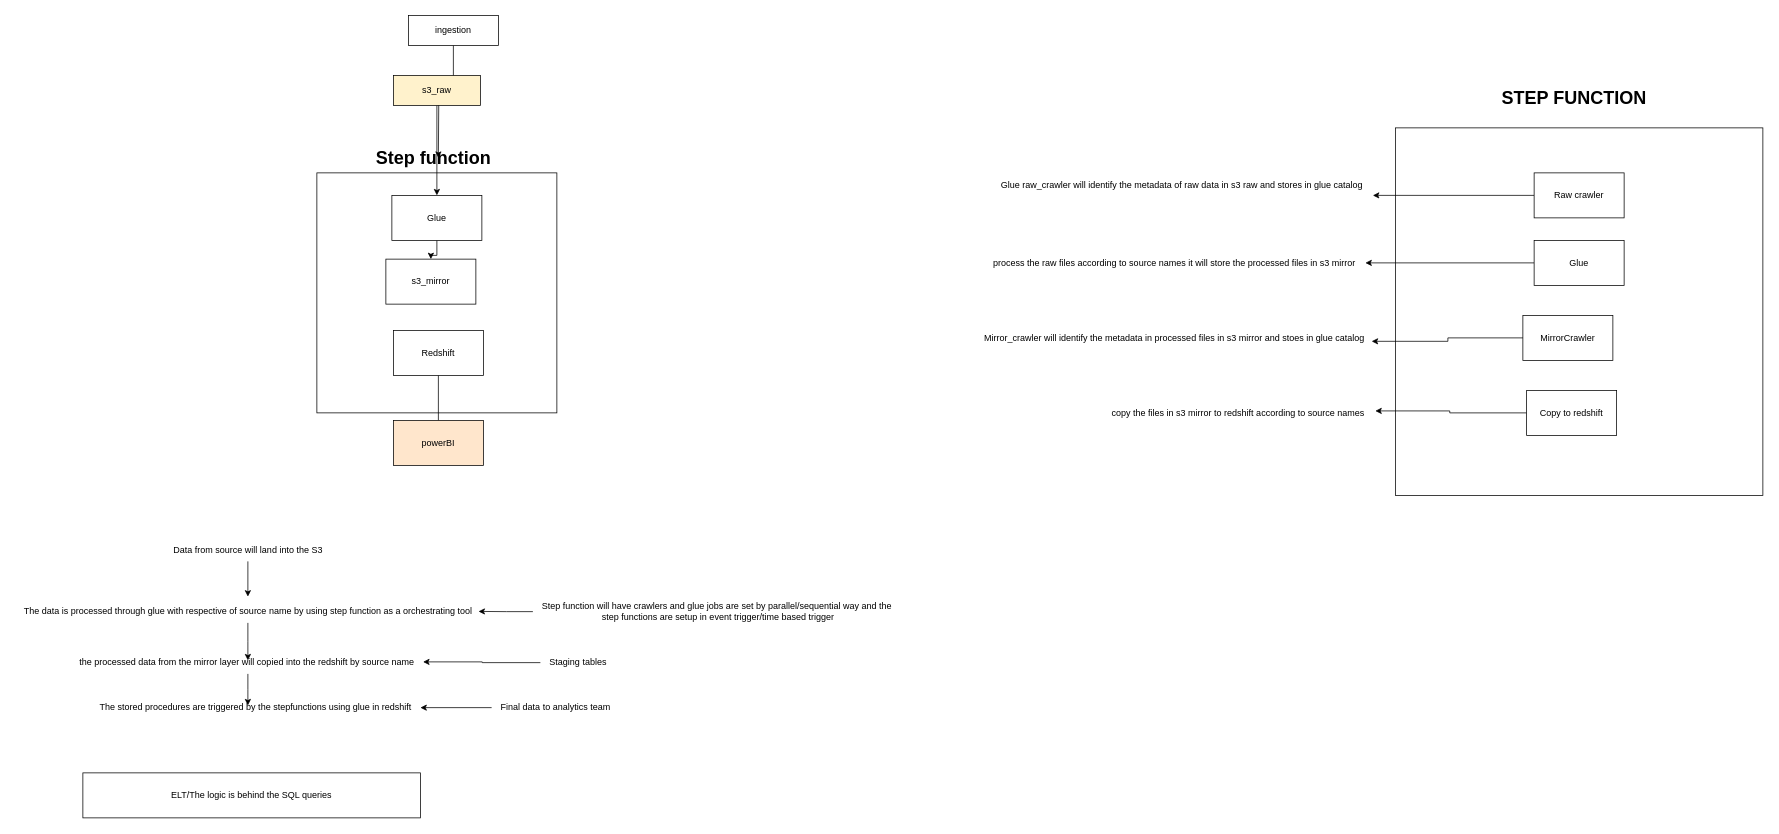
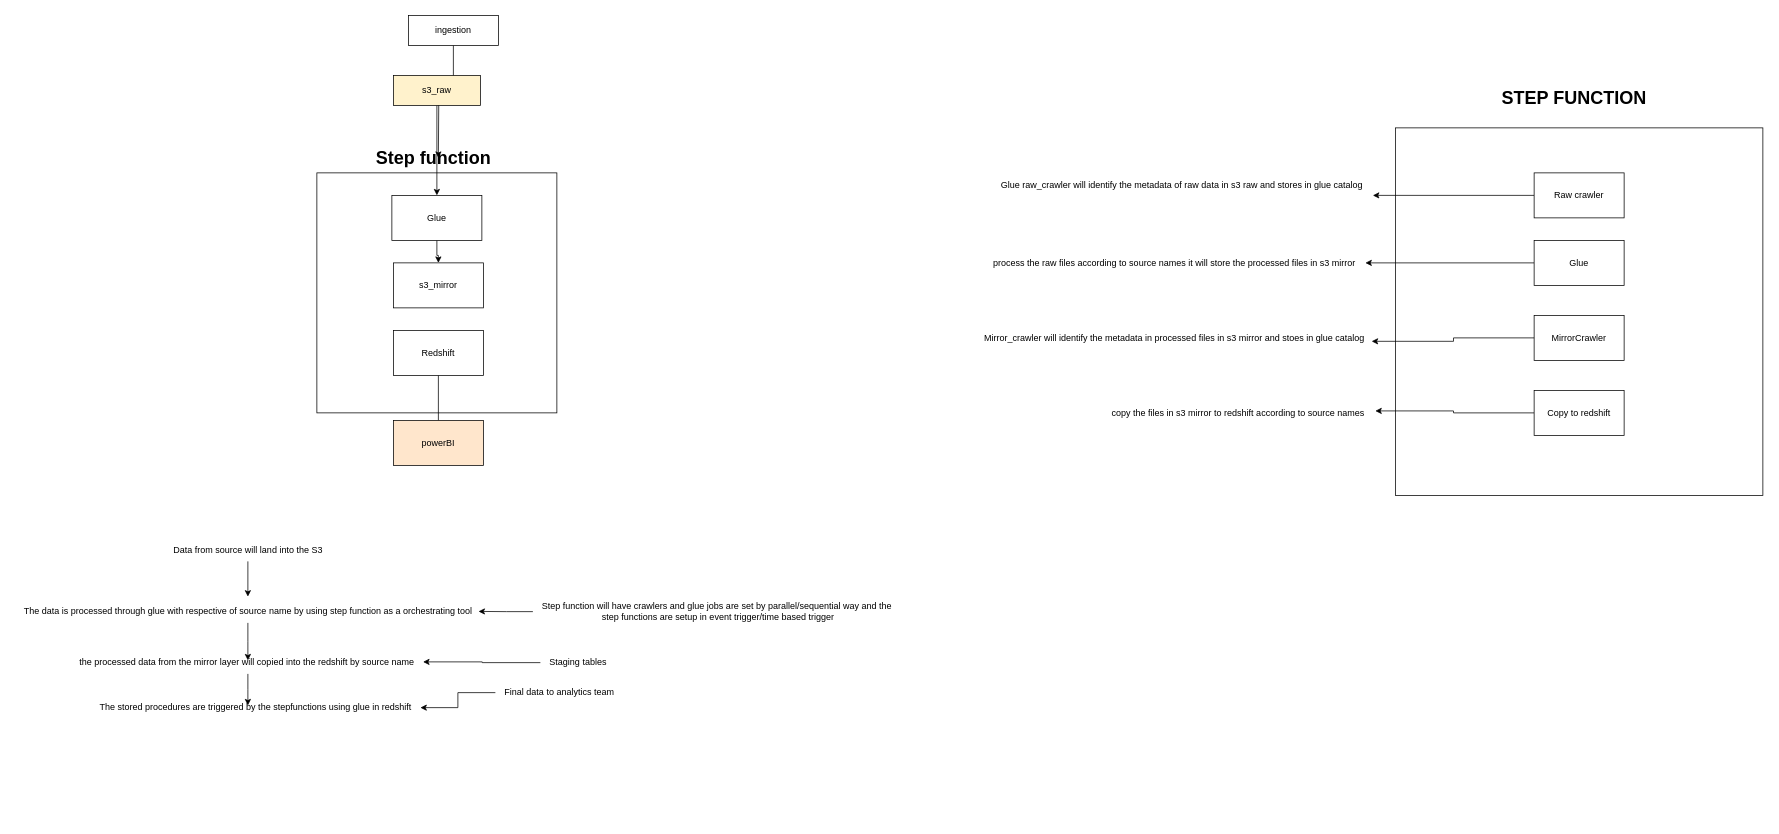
(431, 282) -> (438, 285)
(1568, 338) -> (1579, 338)
(1572, 413) -> (1579, 413)
(555, 708) -> (559, 693)
(252, 795) -> none
